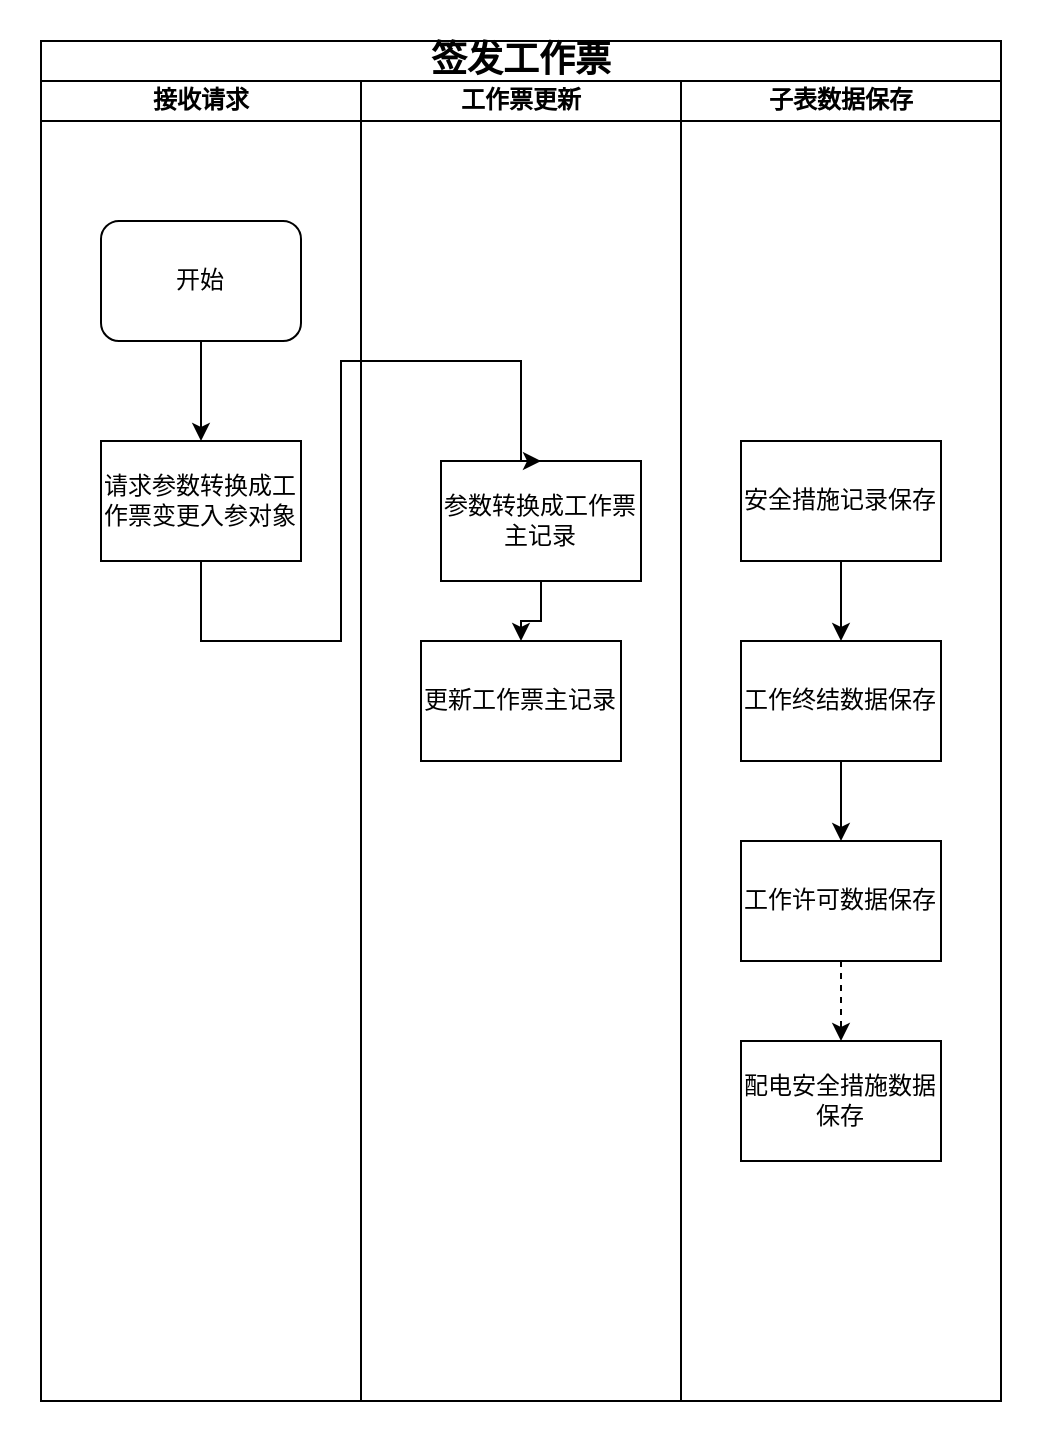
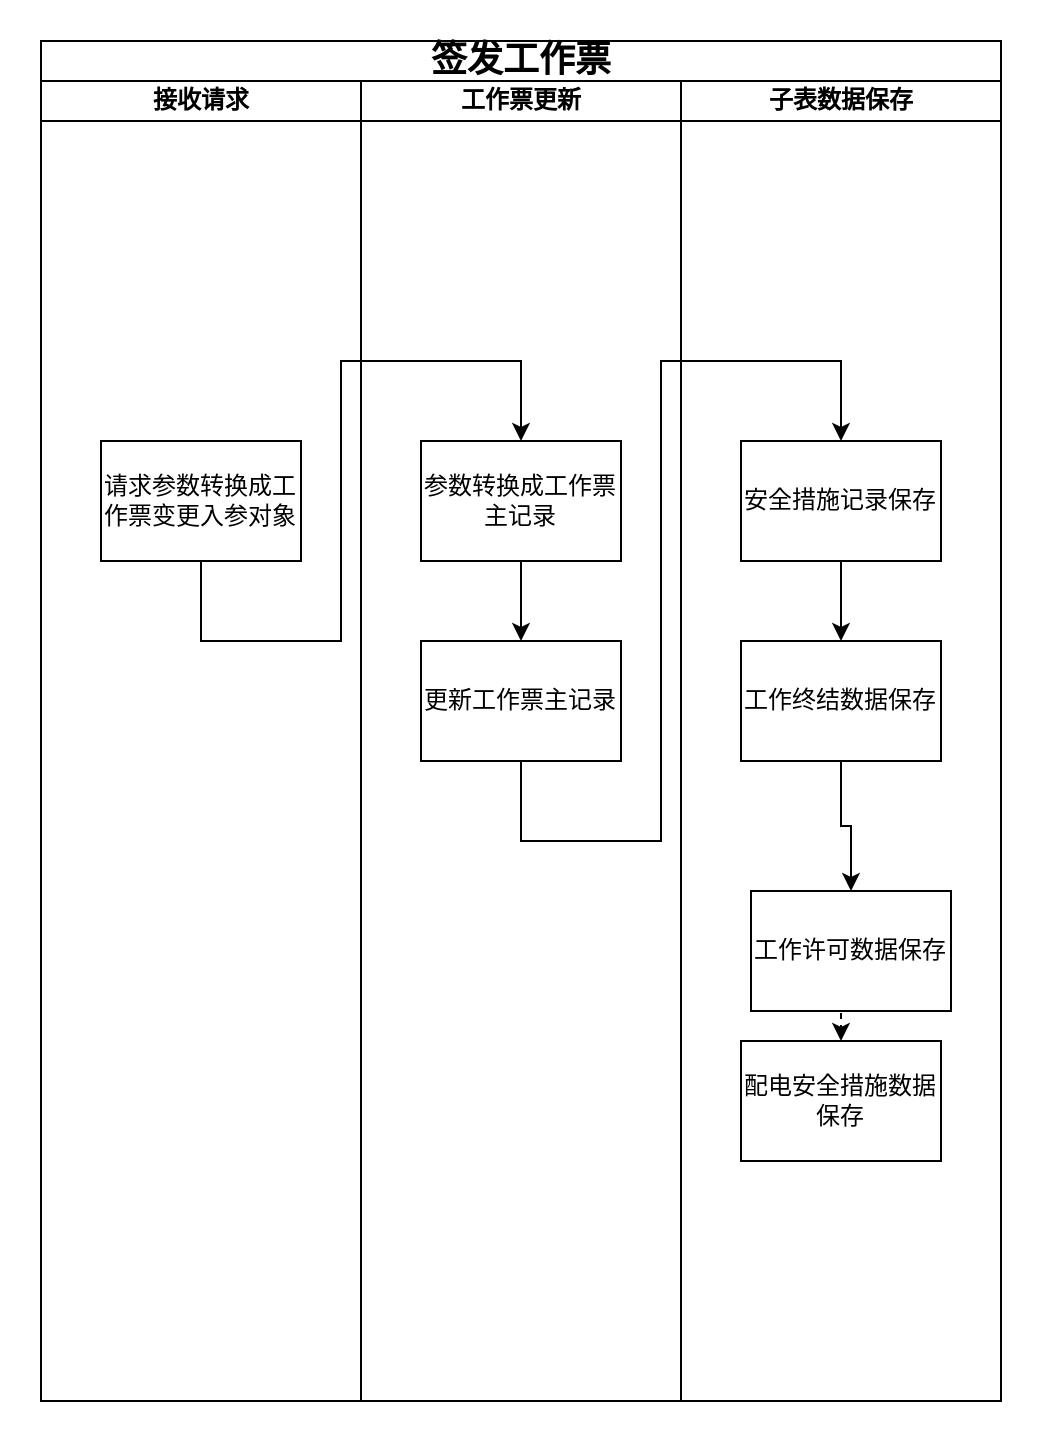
(201, 281) -> none
(201, 384) -> none
(541, 521) -> (521, 501)
none -> (661, 703)
(841, 901) -> (851, 951)
